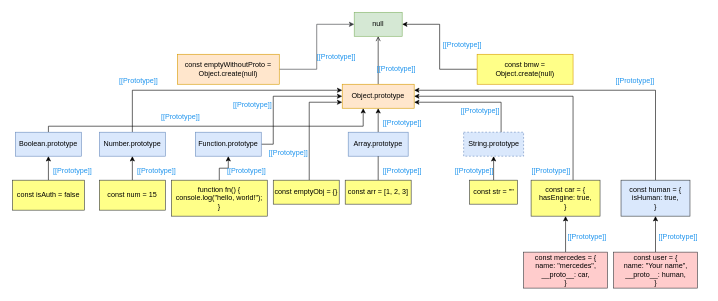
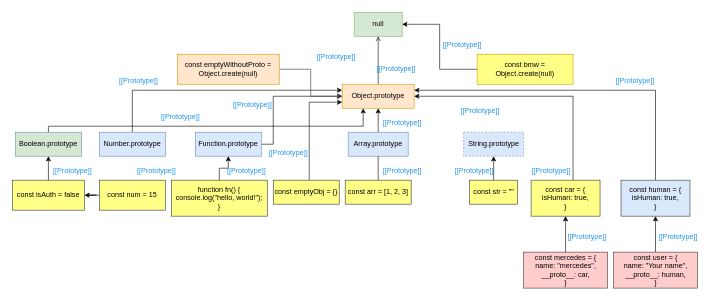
(317, 69) -> (311, 80)
(501, 102) -> none
(48, 144) -> (48, 144)
(132, 170) -> (90, 195)
(566, 198) -> (566, 198)
